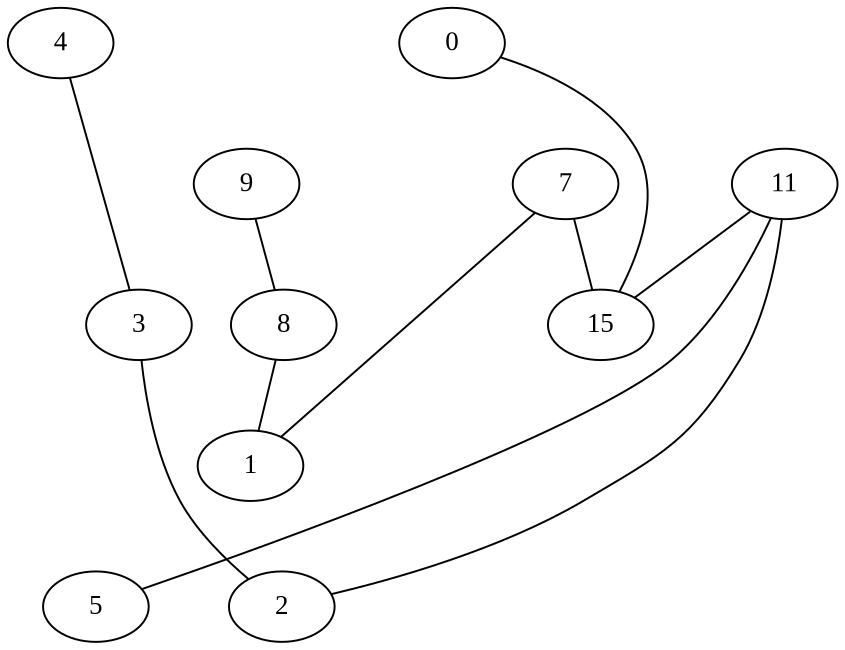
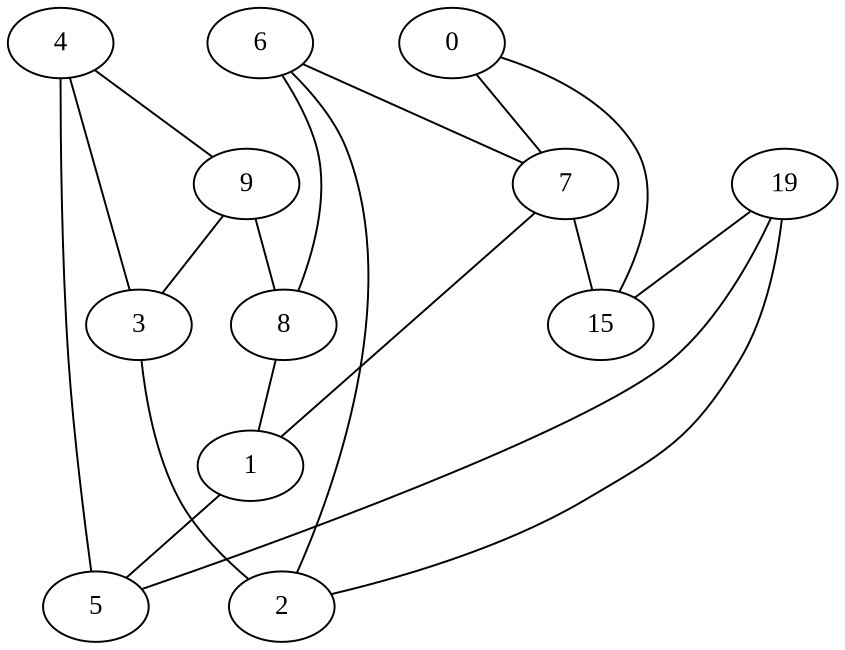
none -> (260, 43)
none -> (153, 113)
none -> (509, 114)
(785, 184) -> (785, 184)
none -> (193, 254)
none -> (66, 326)
none -> (173, 536)
